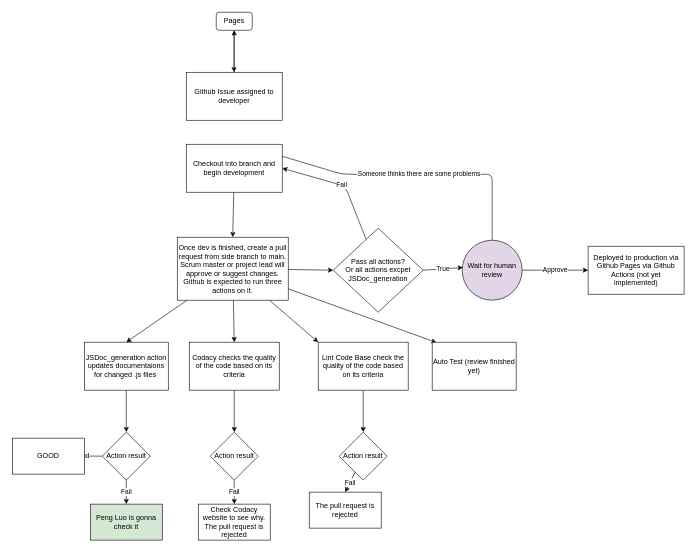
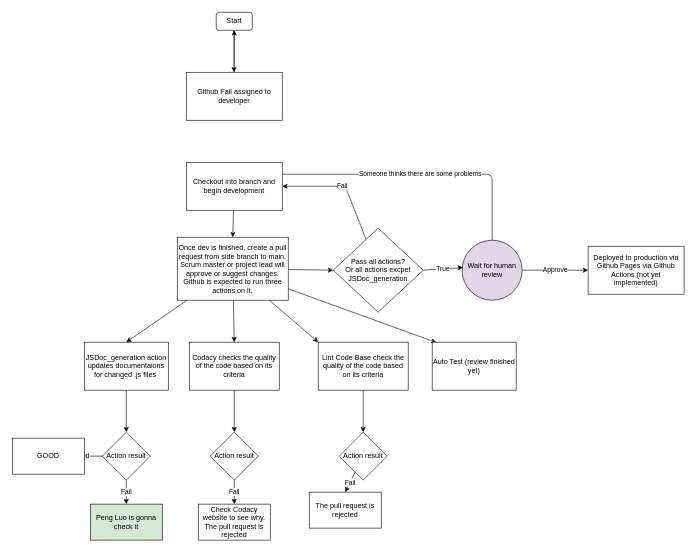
(234, 21) -> (234, 21)
(234, 96) -> (234, 96)
(234, 168) -> (234, 186)
